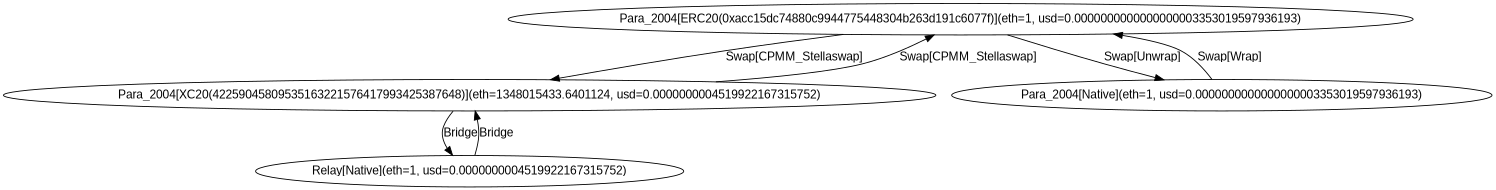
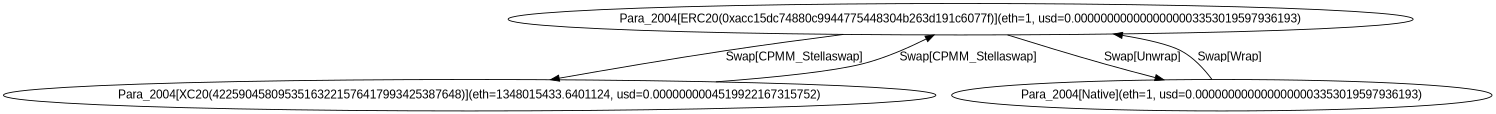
(470, 171) -> none
